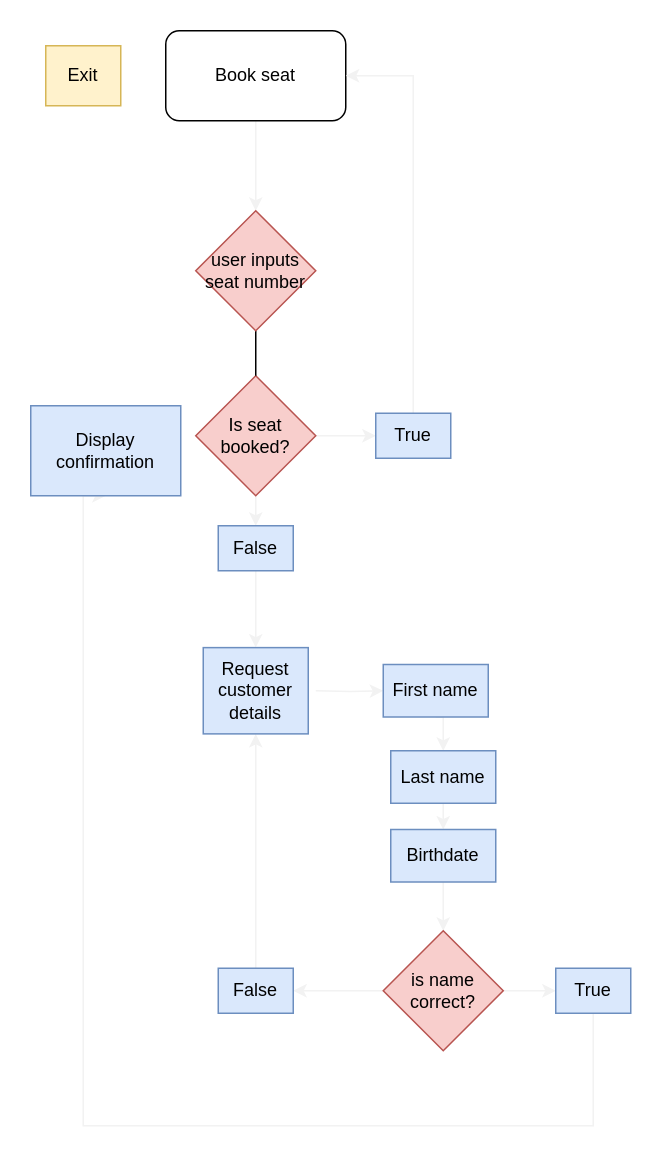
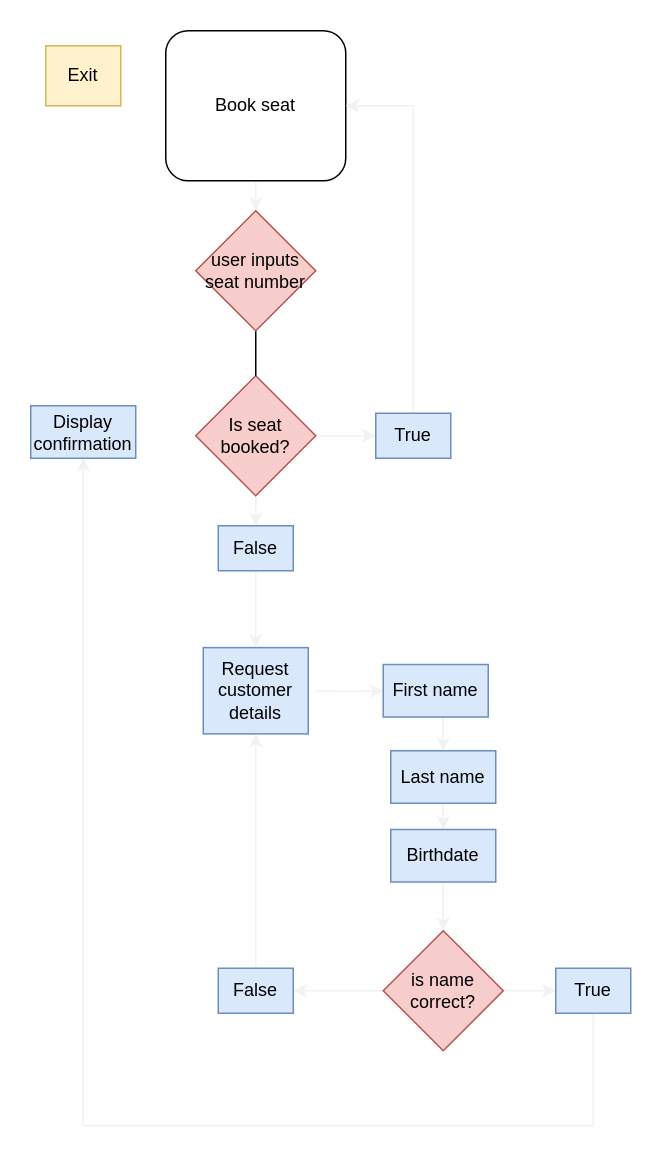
(256, 76) -> (256, 106)
(106, 451) -> (83, 432)
